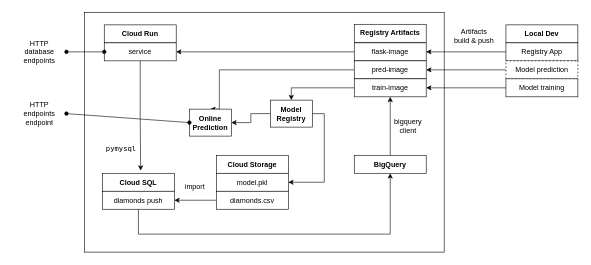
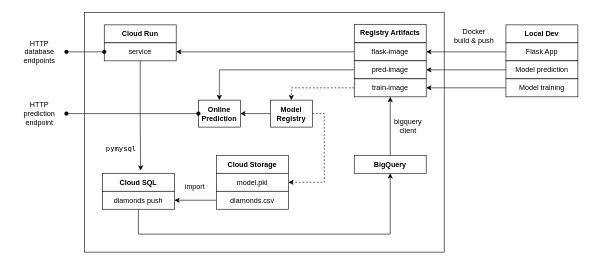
(474, 36) -> (474, 36)
(542, 52) -> (542, 52)
(542, 70) -> (542, 70)
(318, 88) -> (318, 88)
(39, 114) -> (39, 114)
(210, 123) -> (219, 114)
(324, 158) -> (324, 158)
